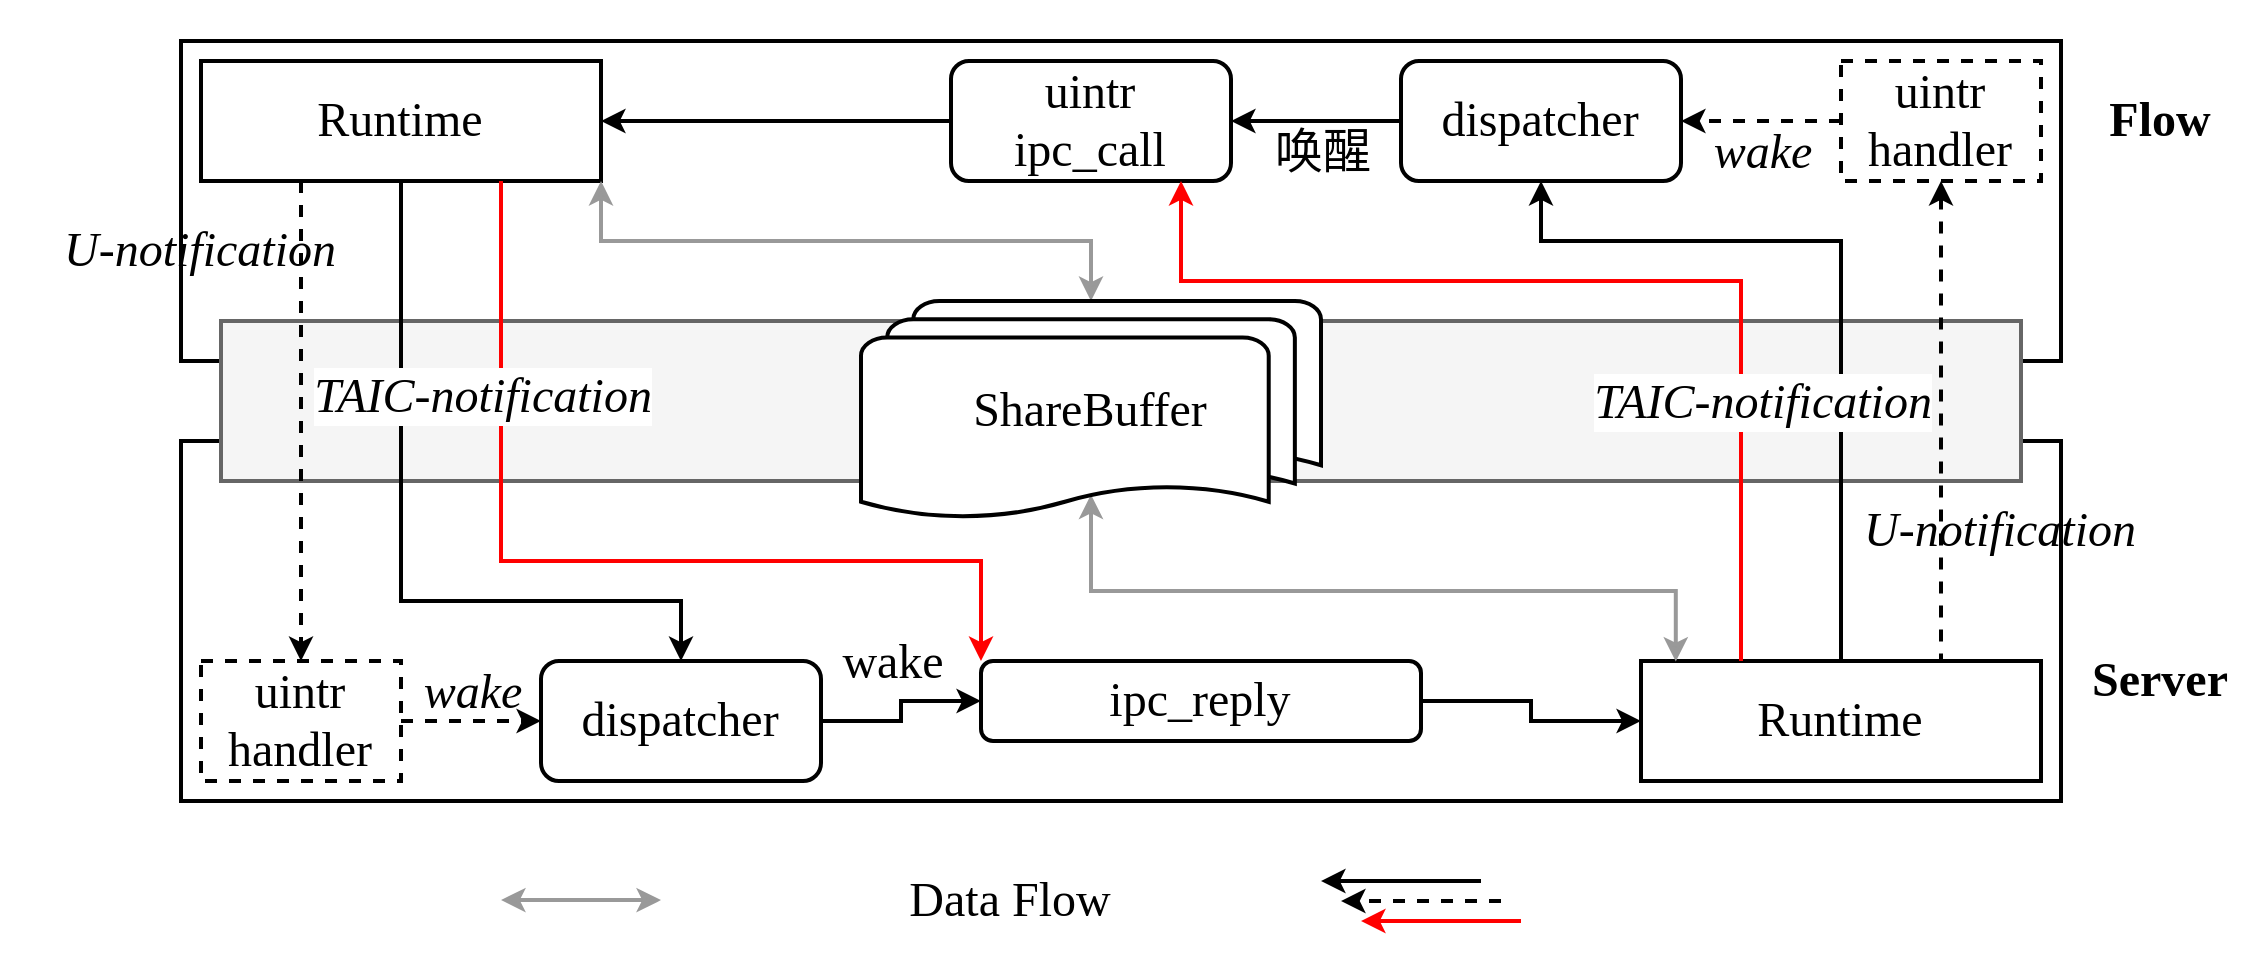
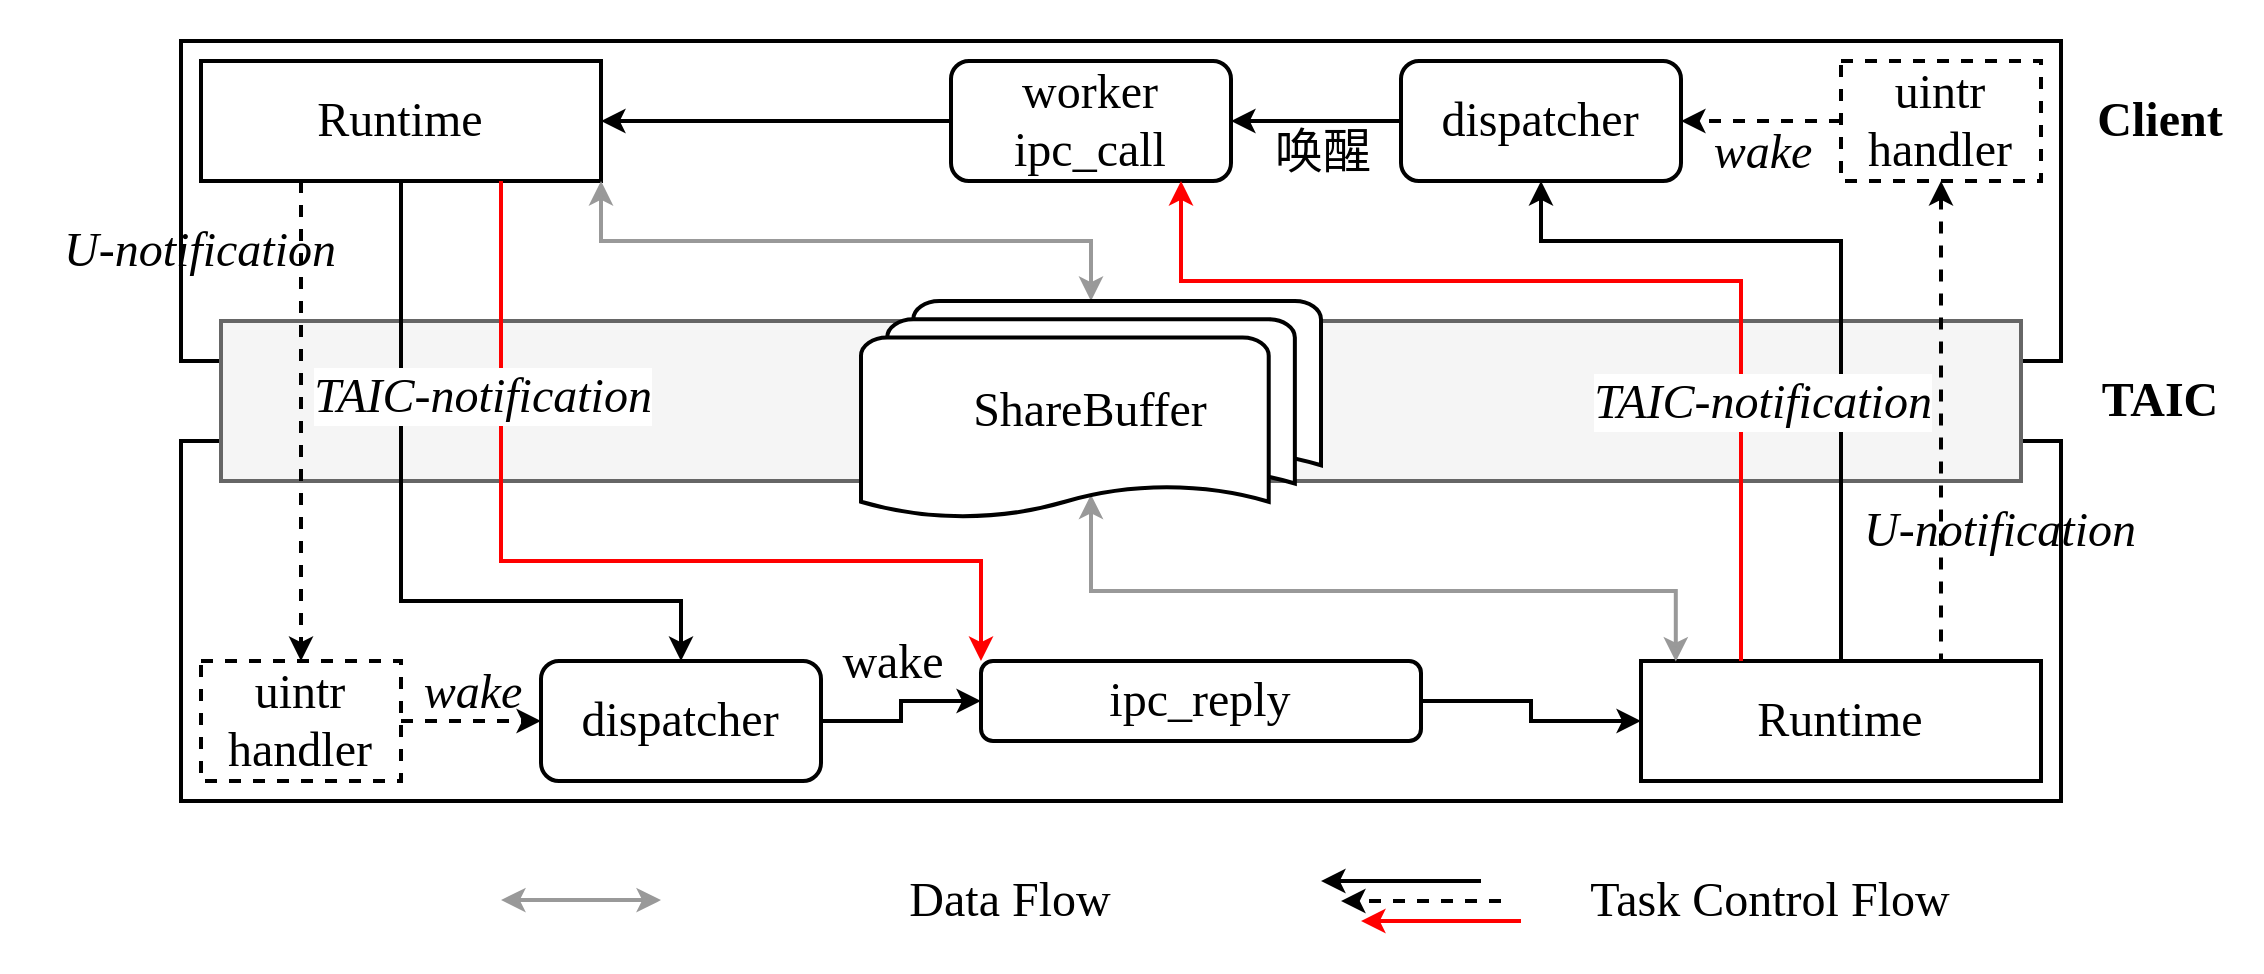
(1091, 121) -> (1091, 121)
(2161, 121) -> (2161, 121)
none -> (2161, 401)
(2161, 681) -> none
none -> (1771, 901)
